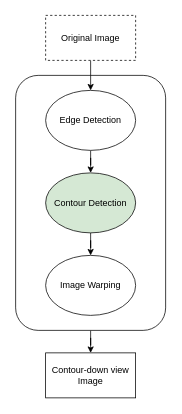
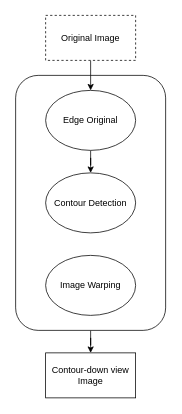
(90, 120) -> (90, 120)
(90, 203) -> (90, 203)
(90, 247) -> none
